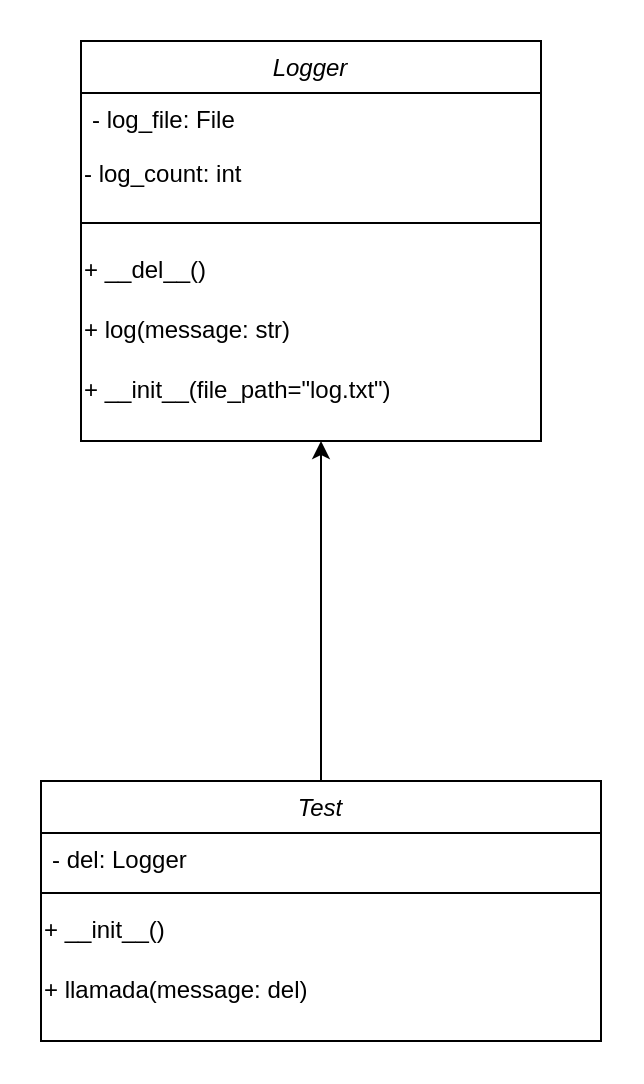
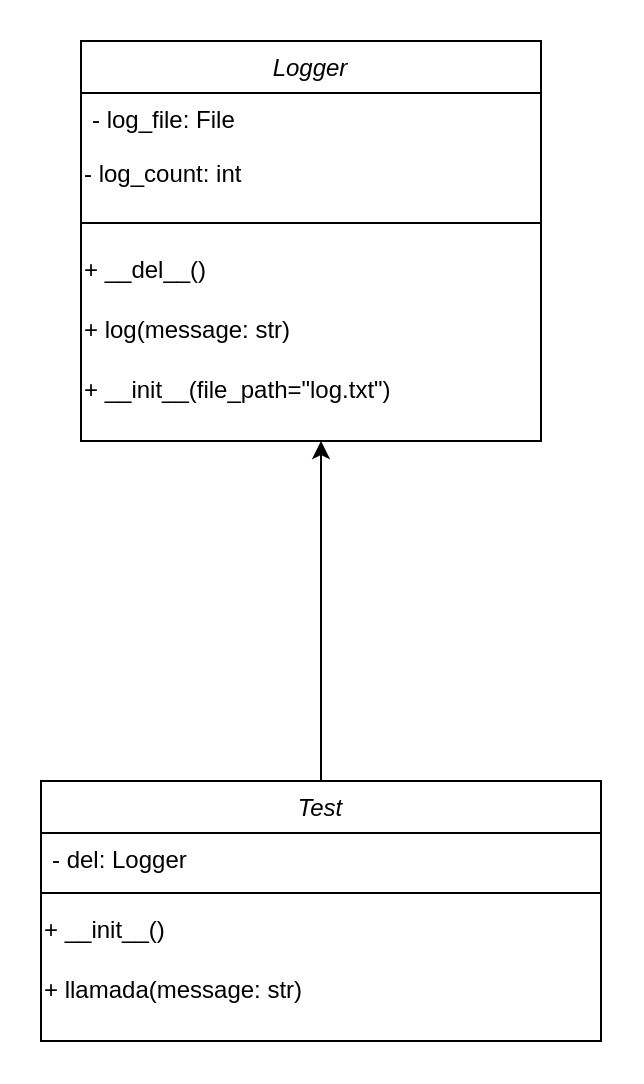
(181, 991) -> (184, 991)
